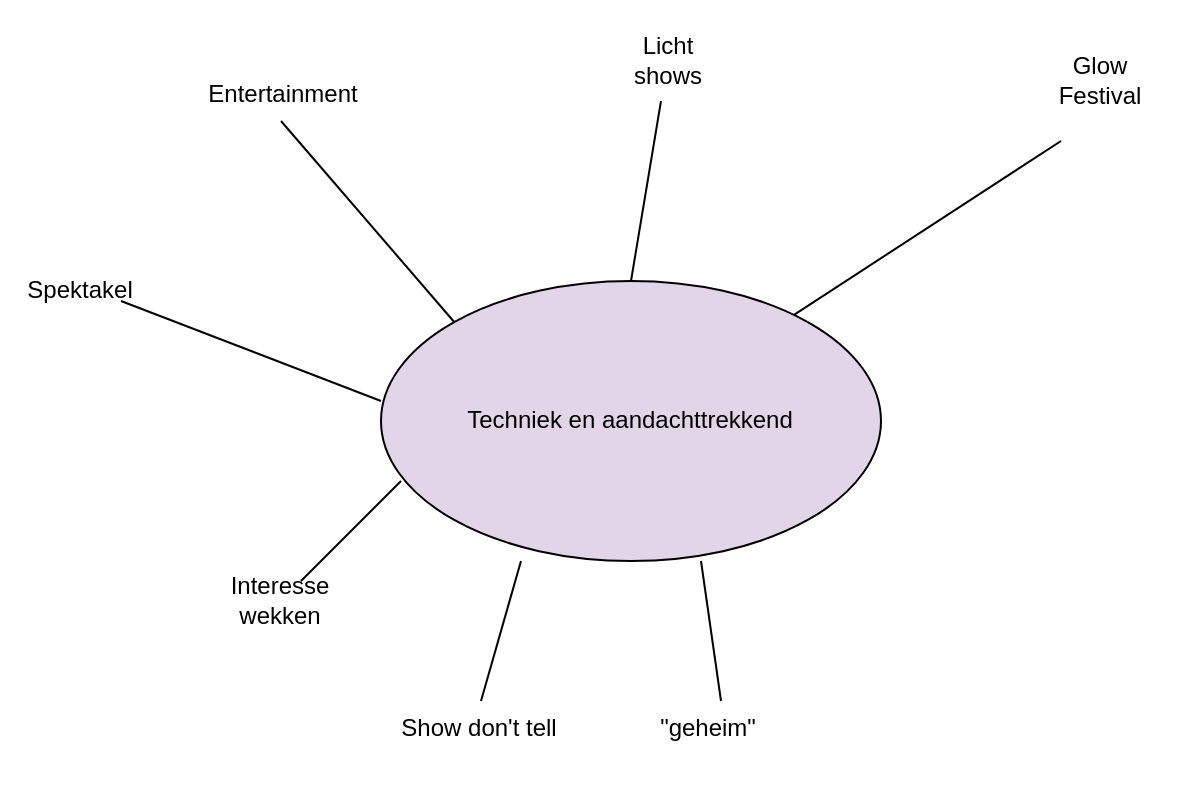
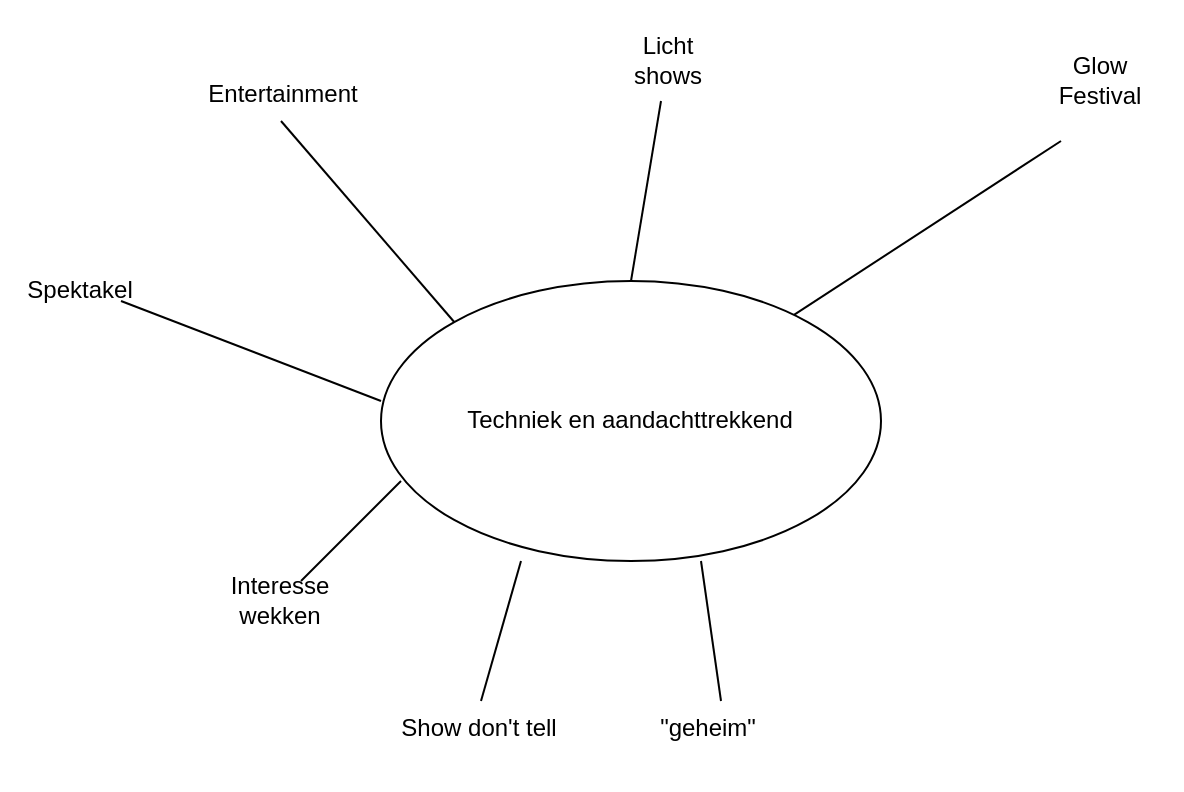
(631, 421) -> (631, 421)
